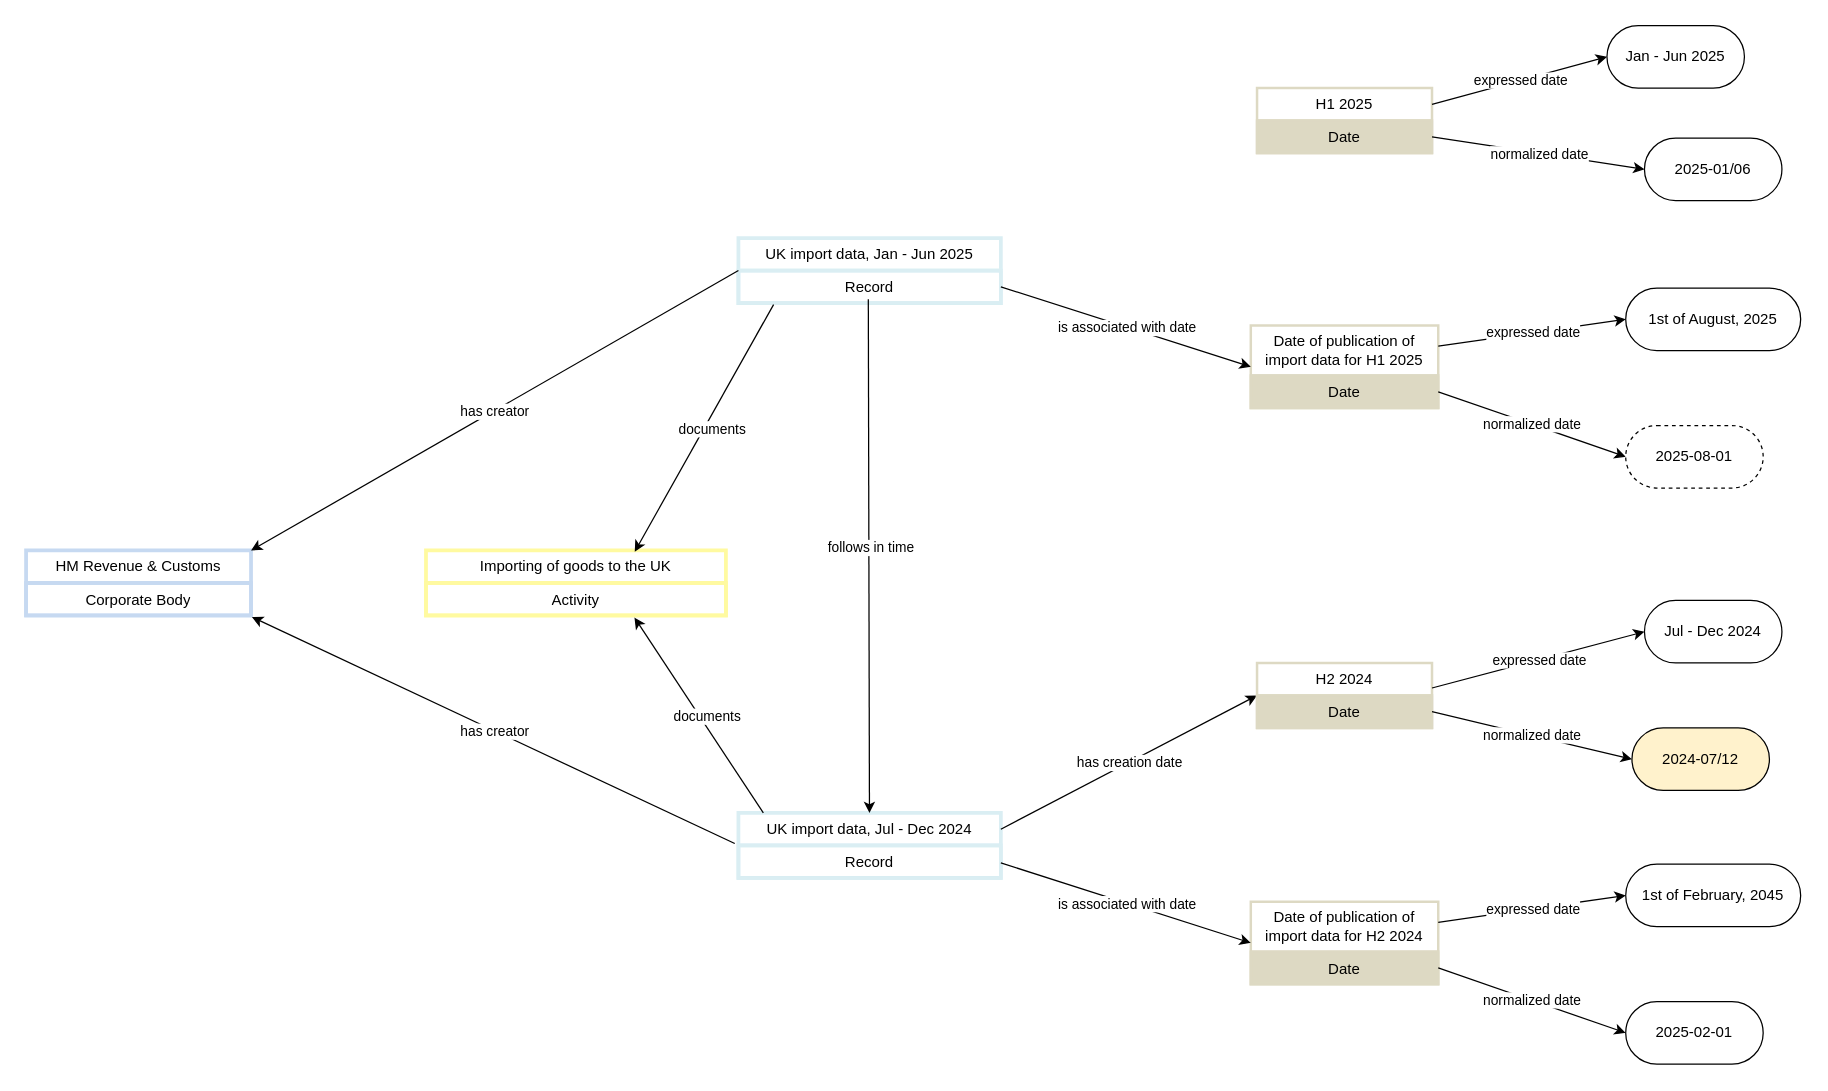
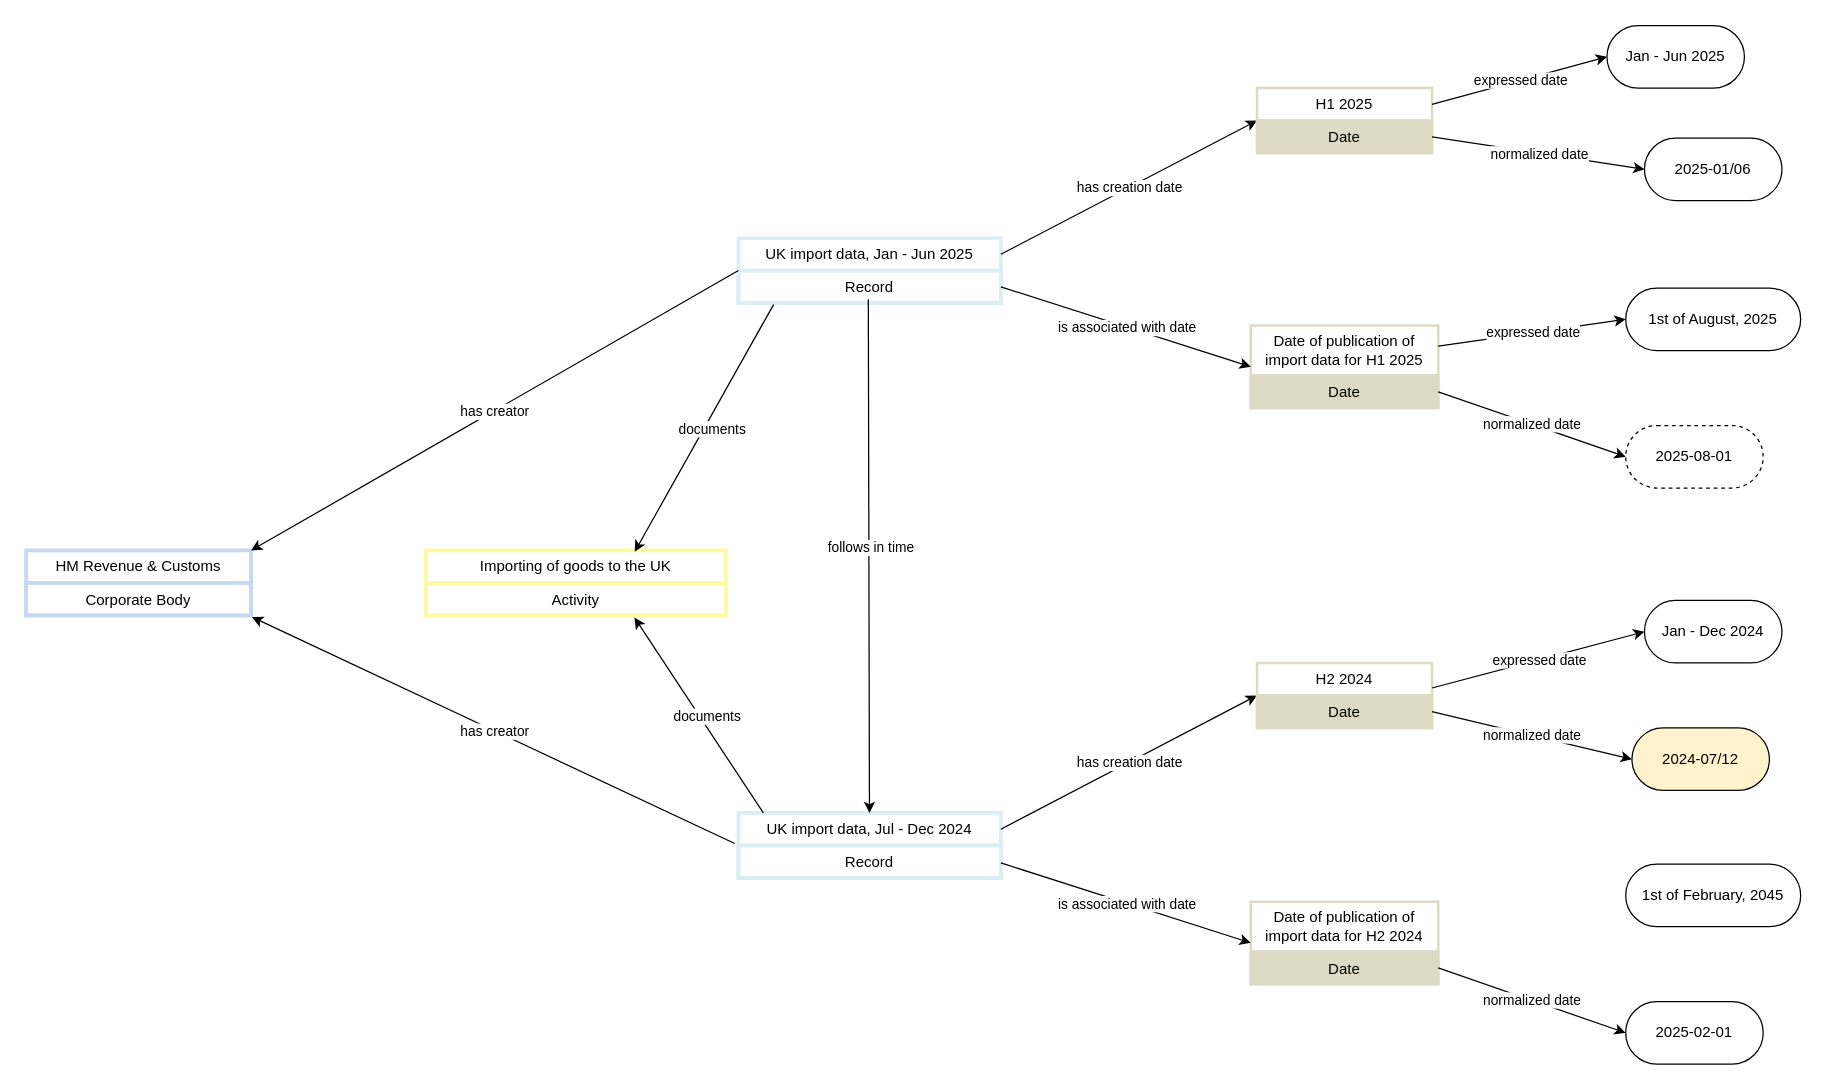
none -> (1127, 189)
(1713, 632) -> (1713, 632)
(1529, 909) -> none
